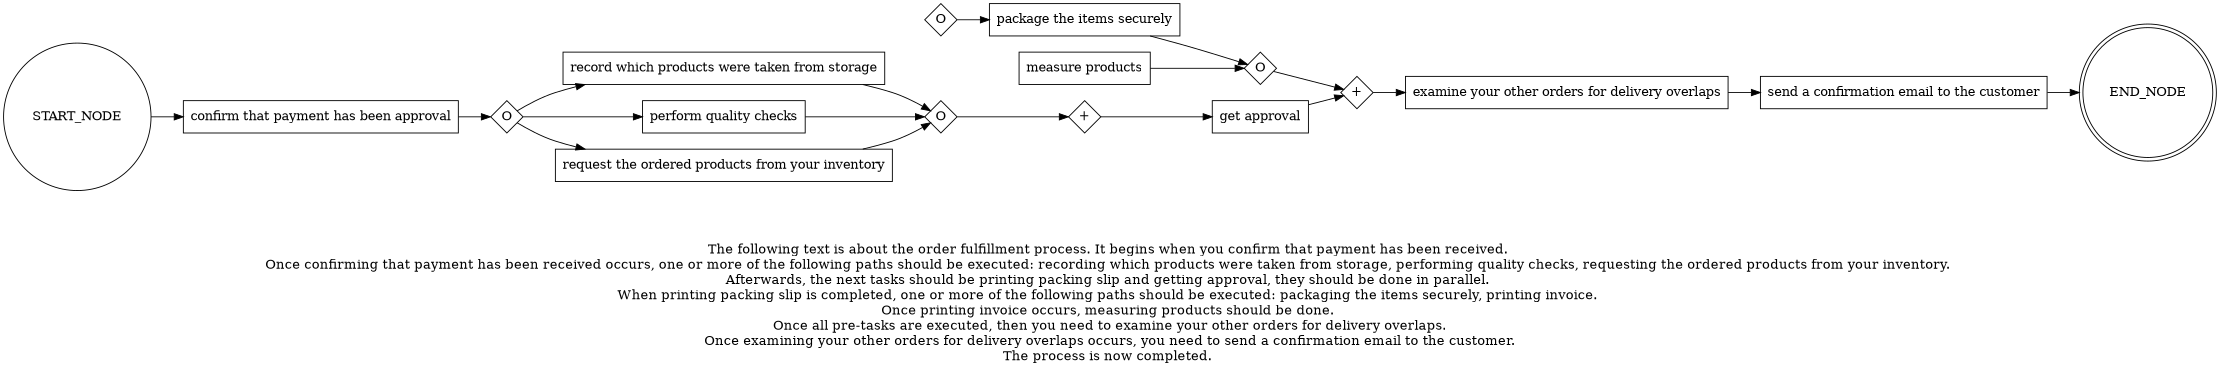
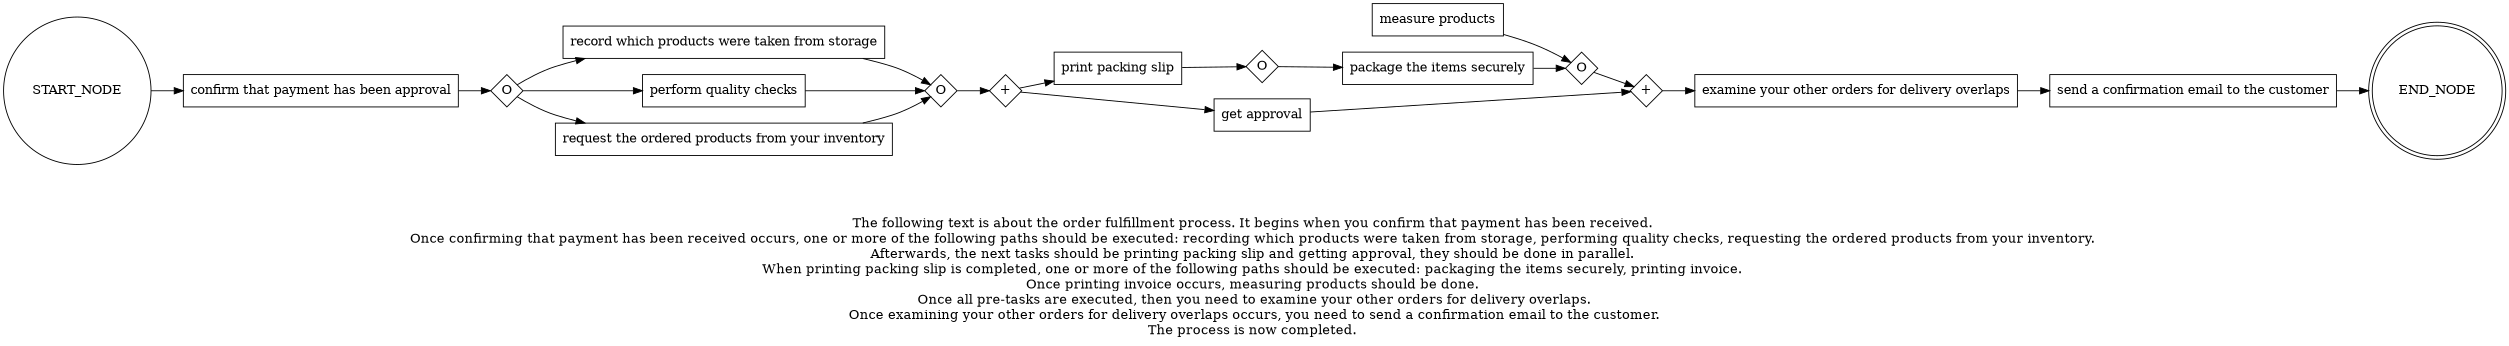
none -> (1118, 68)
